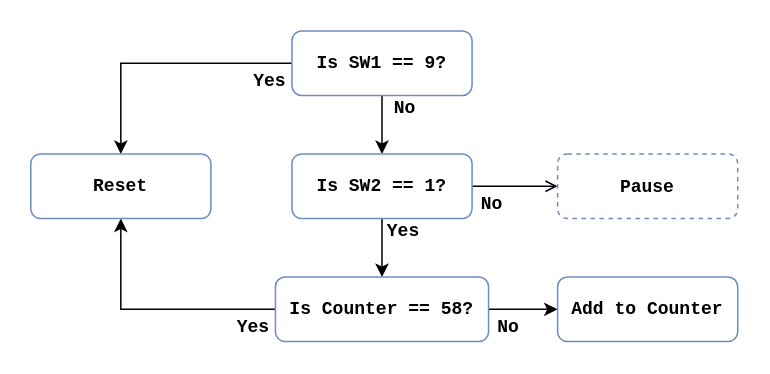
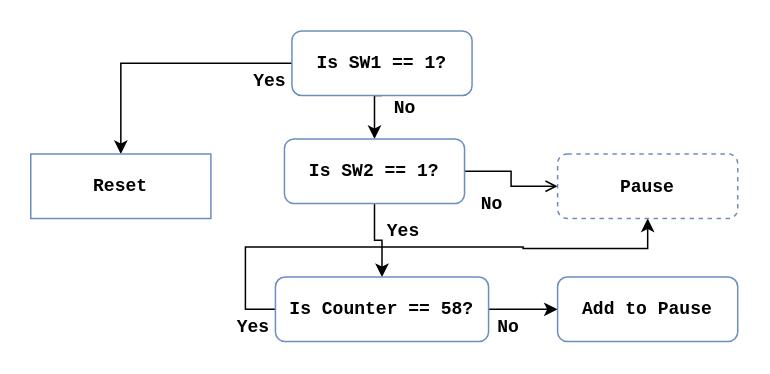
(382, 64) -> (382, 64)
(121, 186) -> (121, 186)
(382, 186) -> (374, 171)
(144, 309) -> (425, 247)
(647, 310) -> (647, 310)
